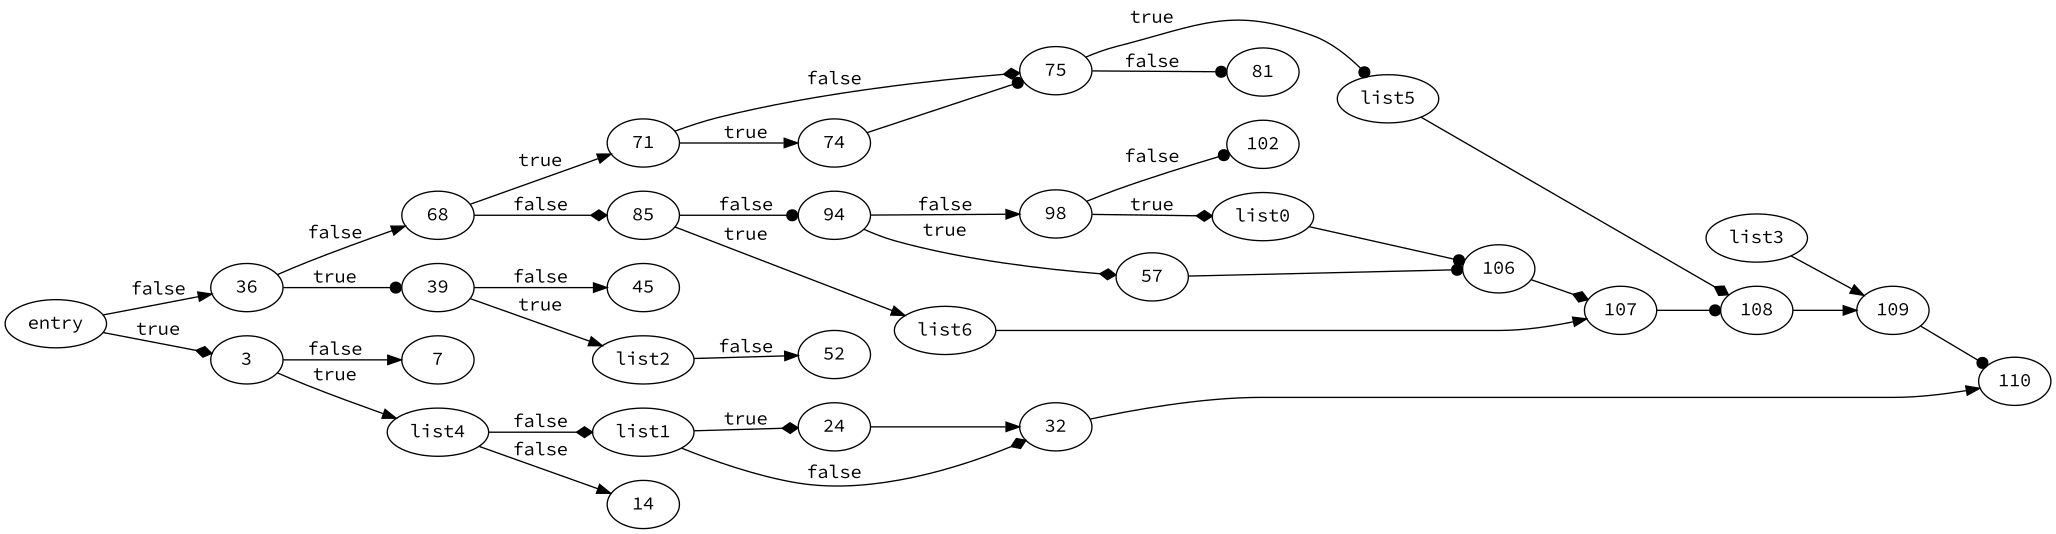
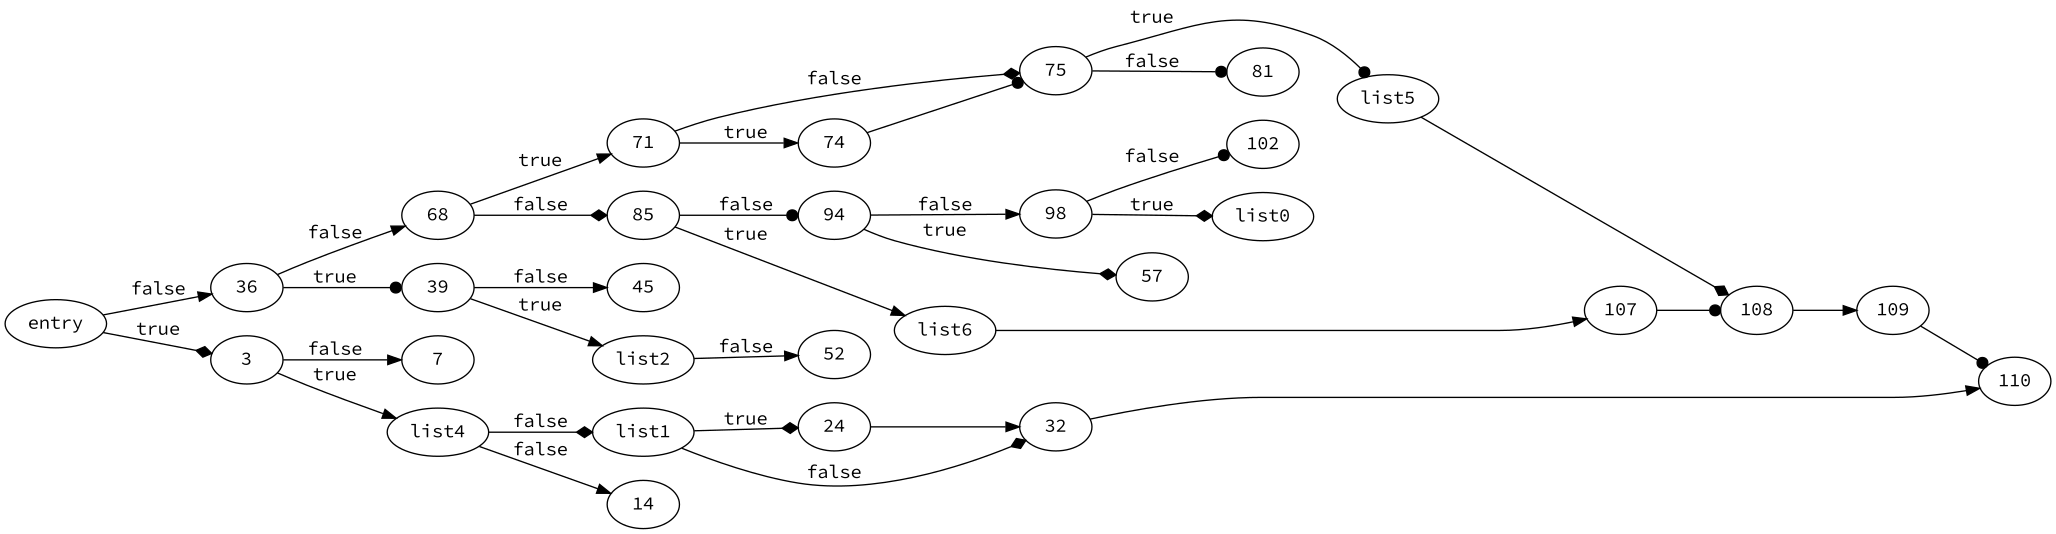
(1757, 238) -> none
(1499, 269) -> none
